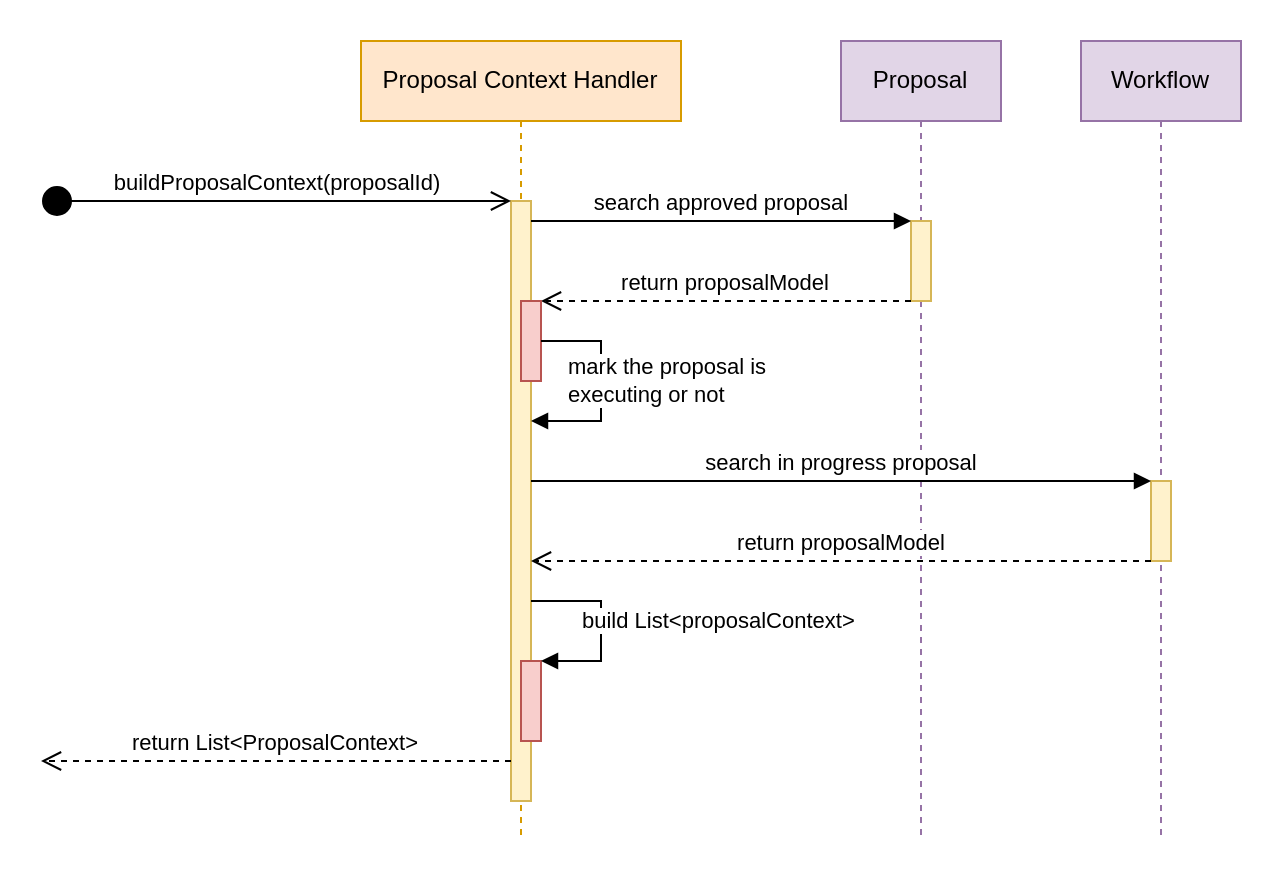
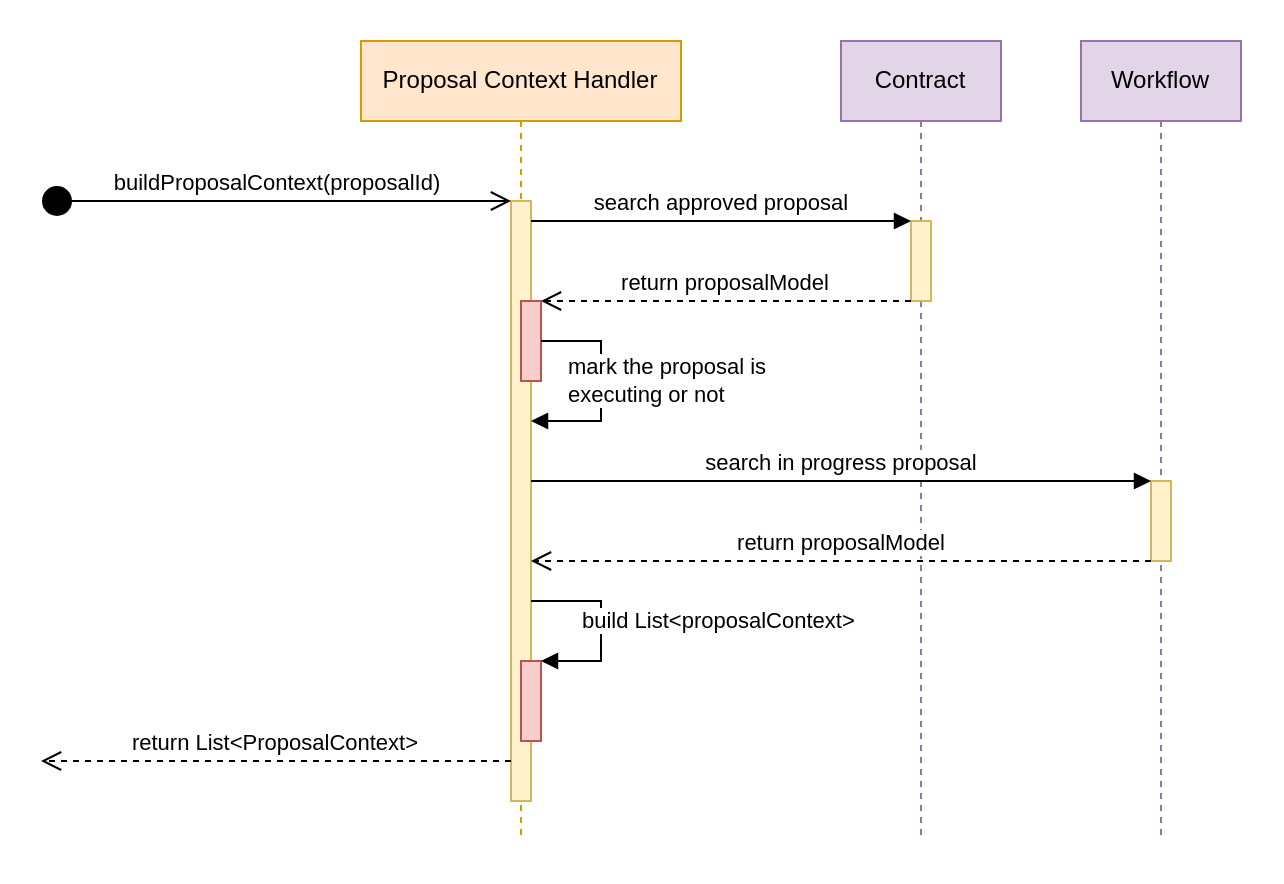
(921, 81) -> (921, 81)
